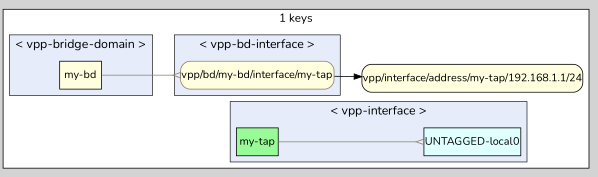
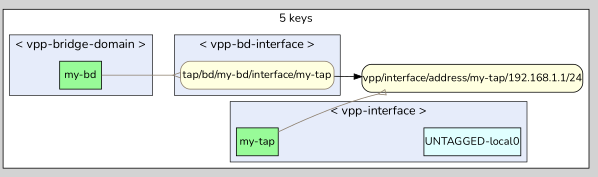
(296, 19) -> (296, 19)
(81, 75) -> (81, 75)
(257, 75) -> (257, 75)
(347, 142) -> (327, 111)
